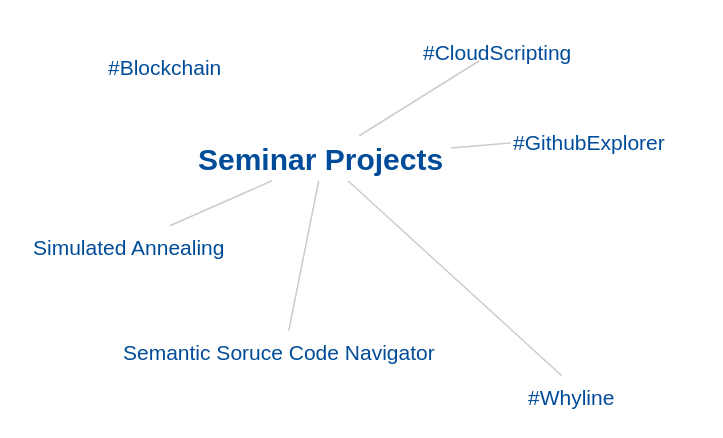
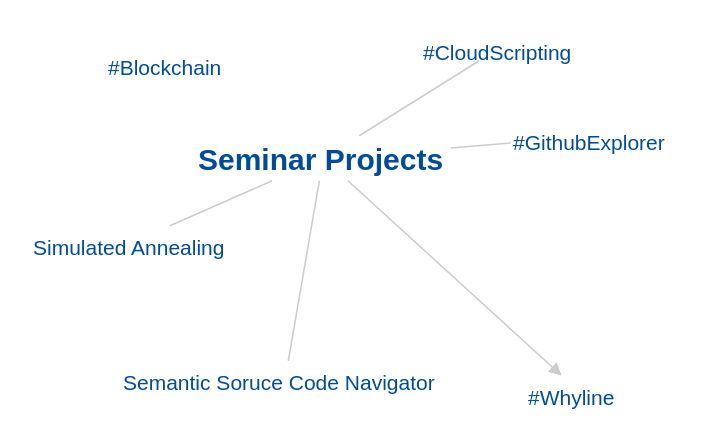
(286, 346) -> (286, 376)
(556, 370) -> (551, 366)
